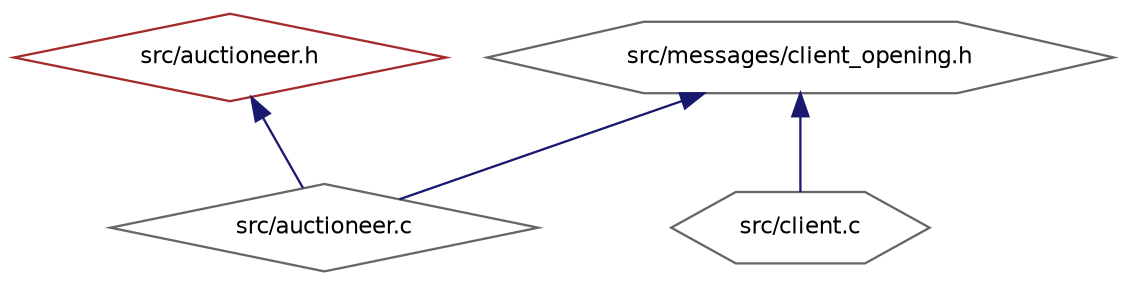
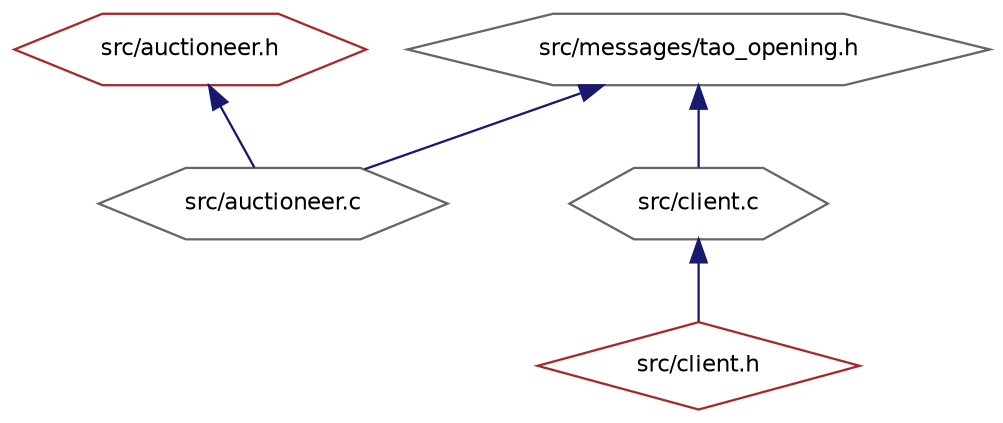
(230, 57) -> (190, 49)
(800, 57) -> (699, 49)
(324, 228) -> (273, 204)
none -> (699, 366)
